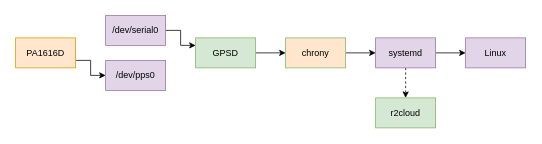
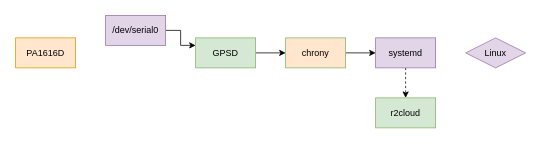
(459, 53) -> none
(495, 53) -> (495, 53)
(90, 65) -> none
(135, 75) -> none
